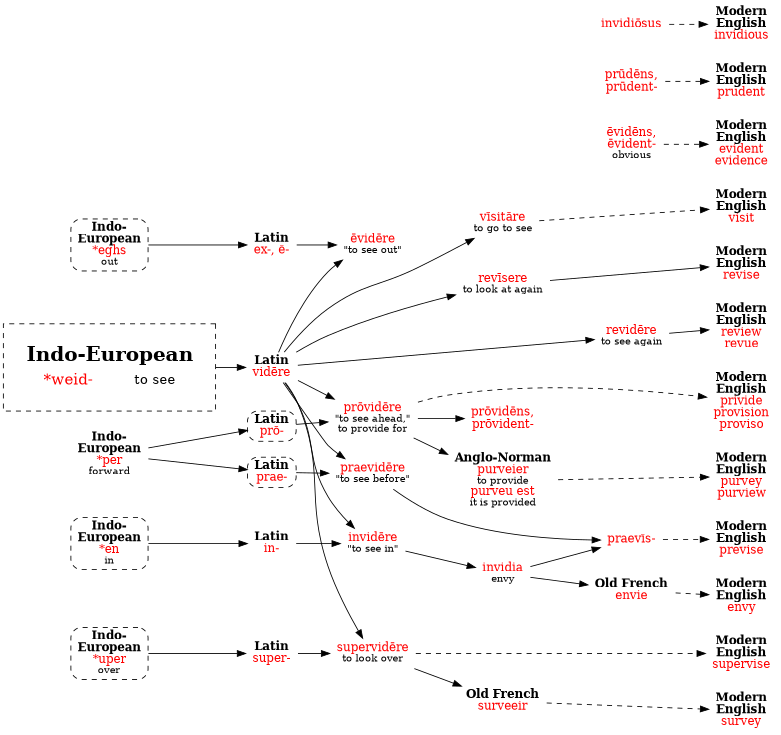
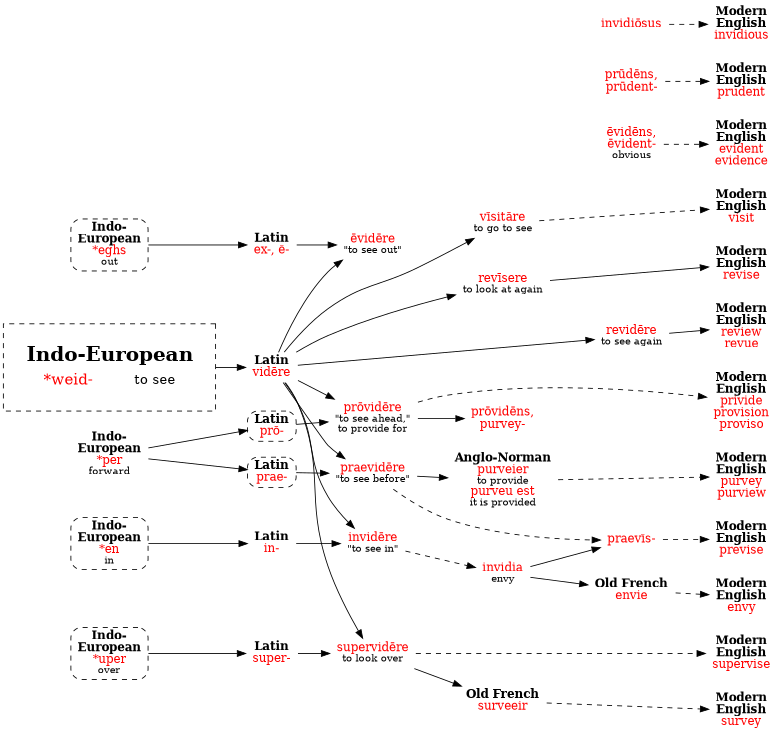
(503, 424) -> (503, 424)
(427, 444) -> (428, 477)
(488, 530) -> (488, 530)
(436, 558) -> (436, 558)
